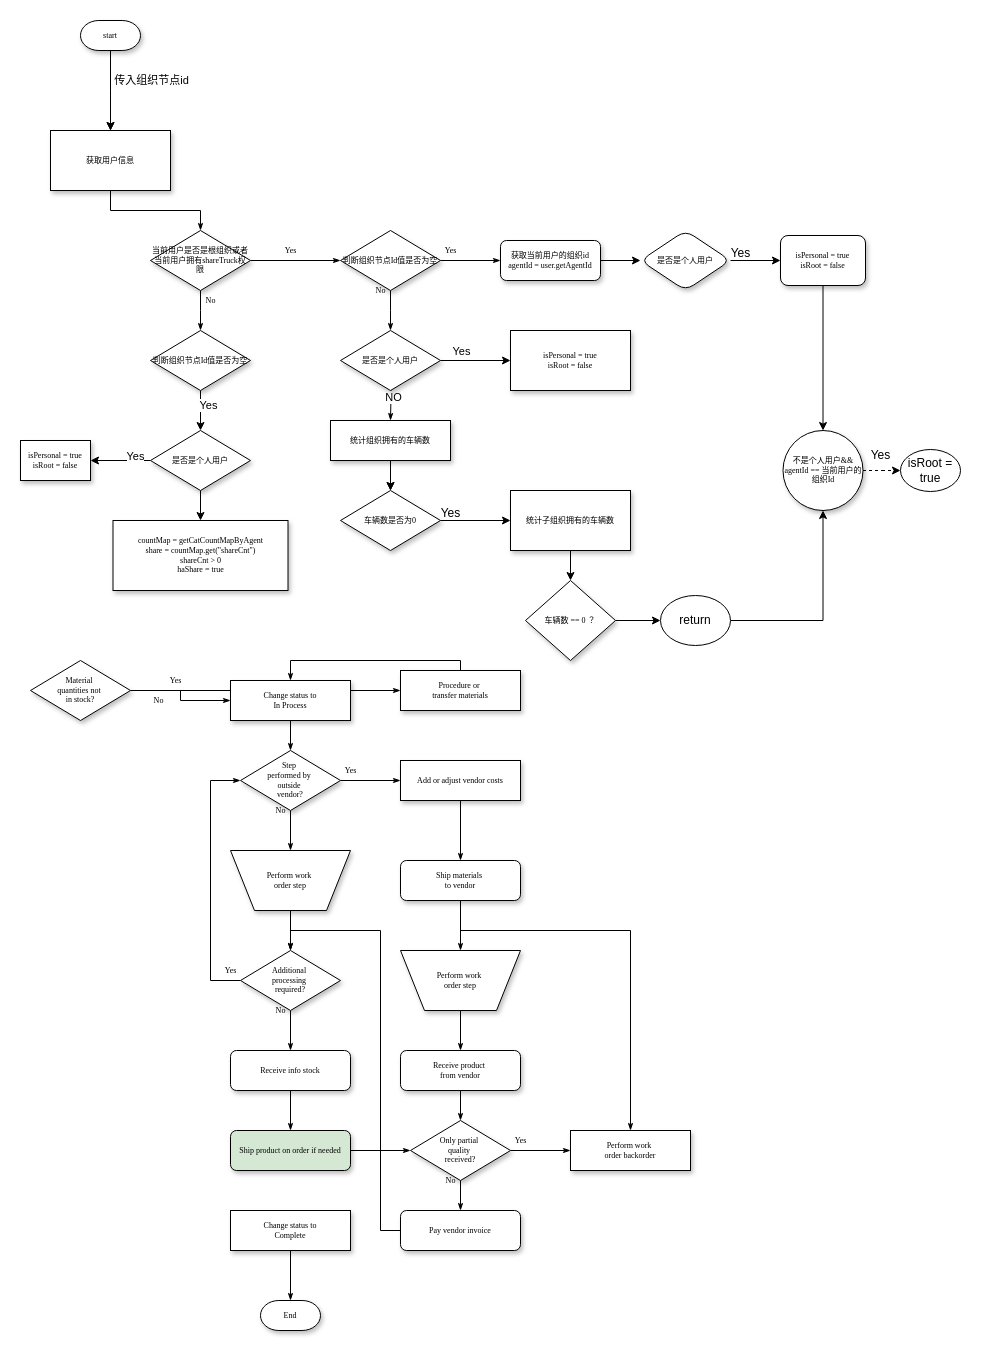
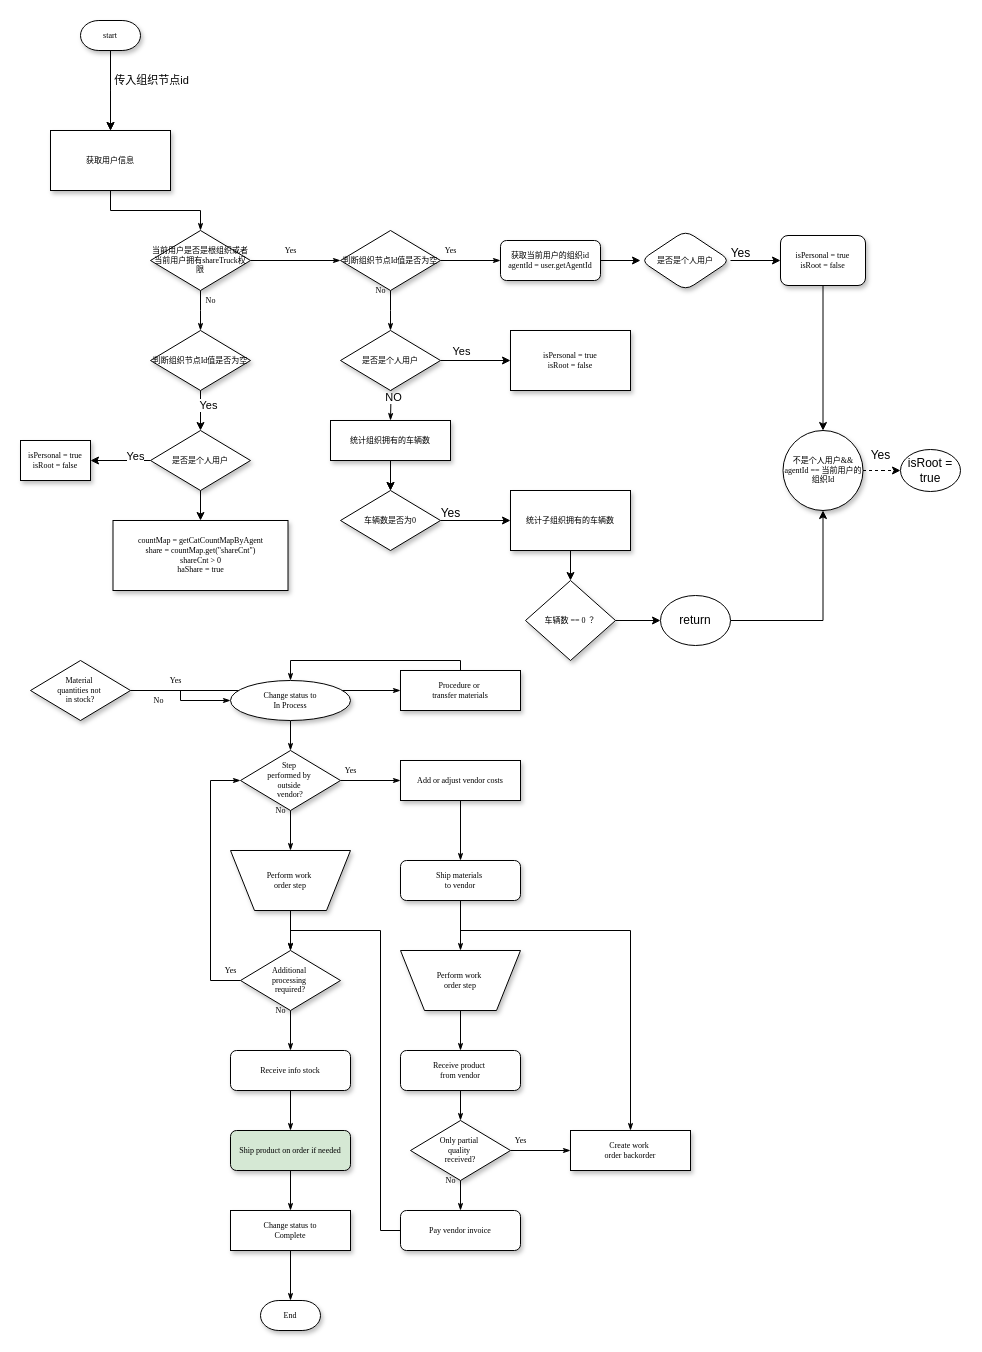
(291, 701) -> (291, 701)
(378, 1151) -> (291, 1188)
(631, 1151) -> (631, 1151)
